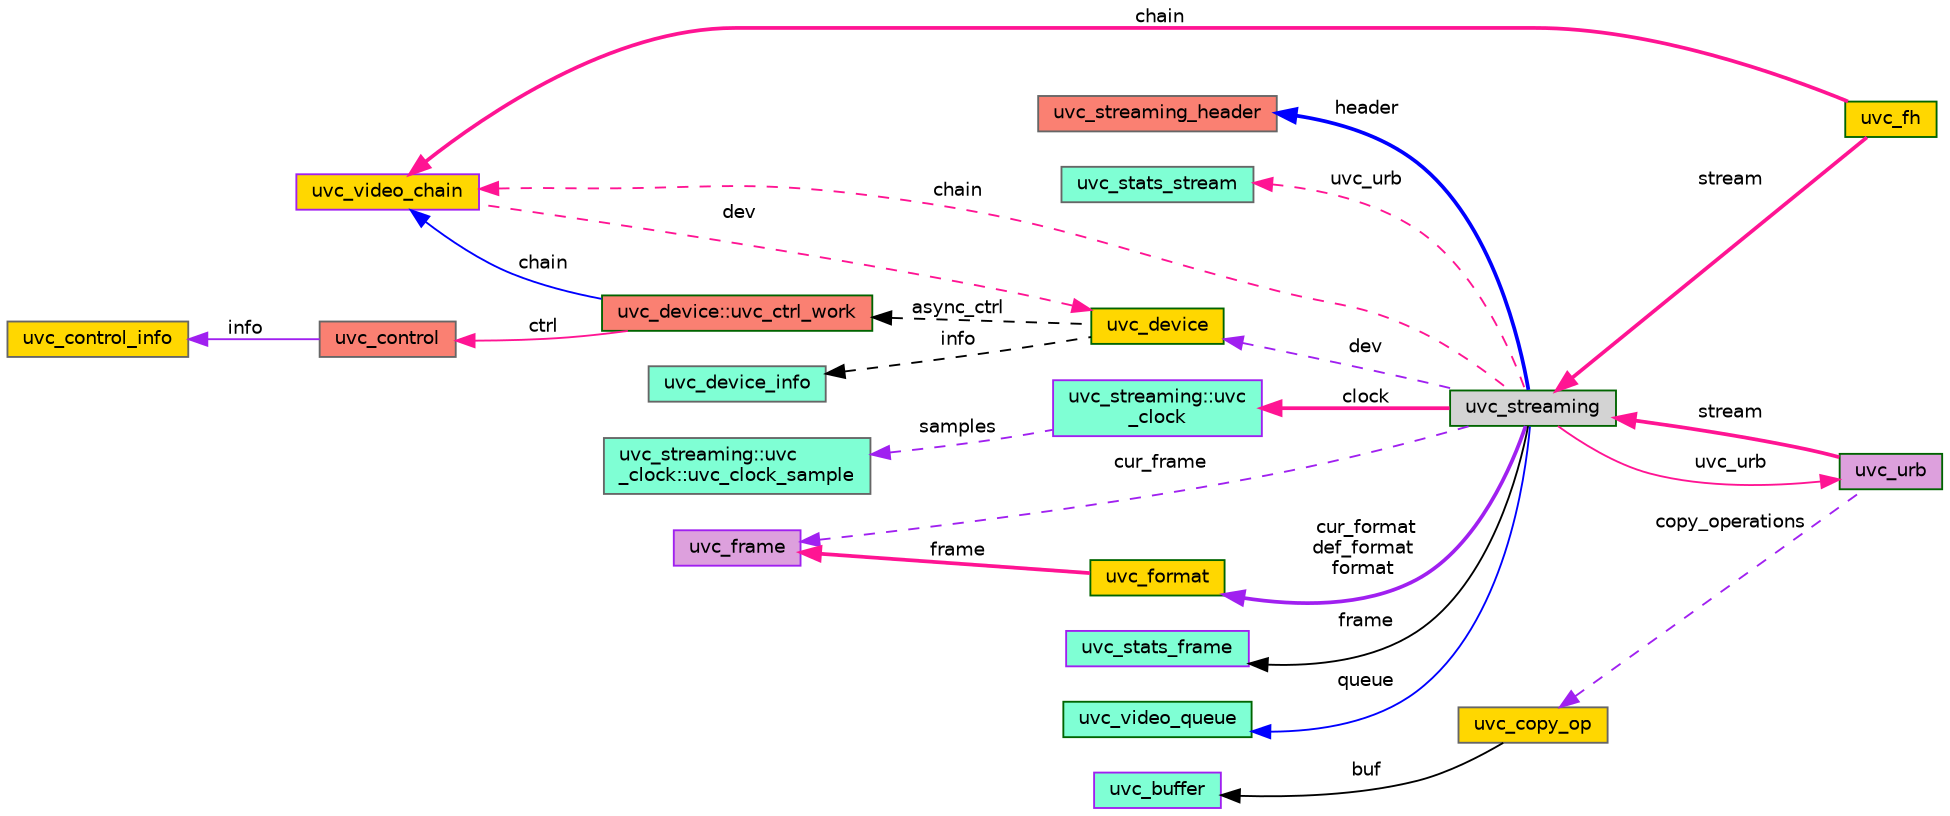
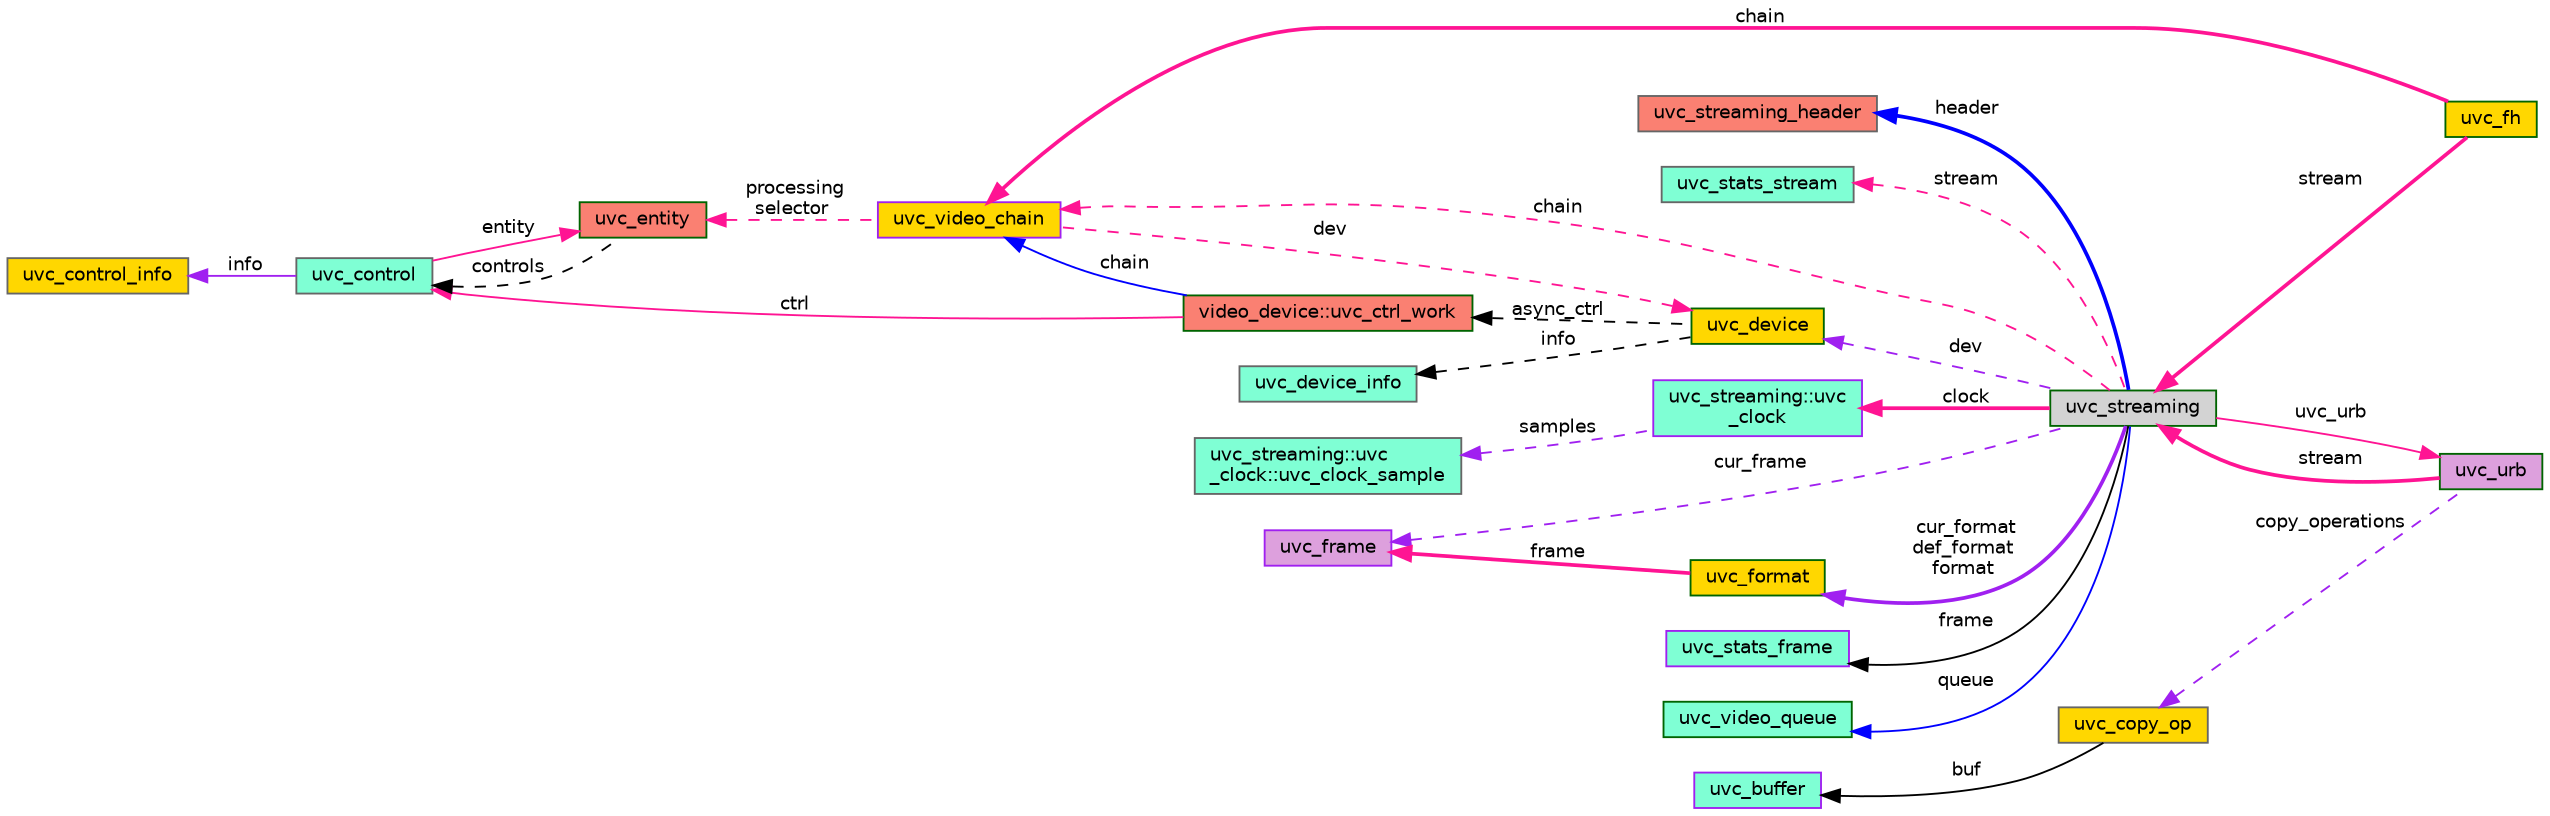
(1363, 180) -> (1964, 180)
none -> (643, 220)
(737, 313) -> (1328, 313)
(388, 339) -> (364, 276)
